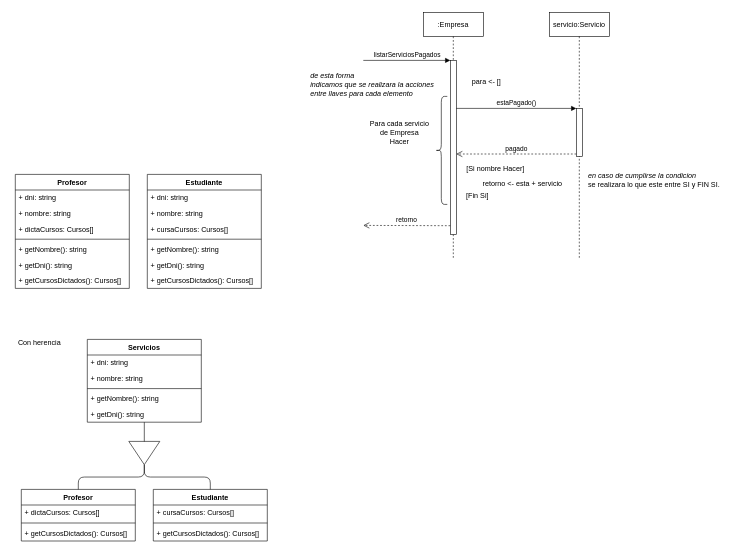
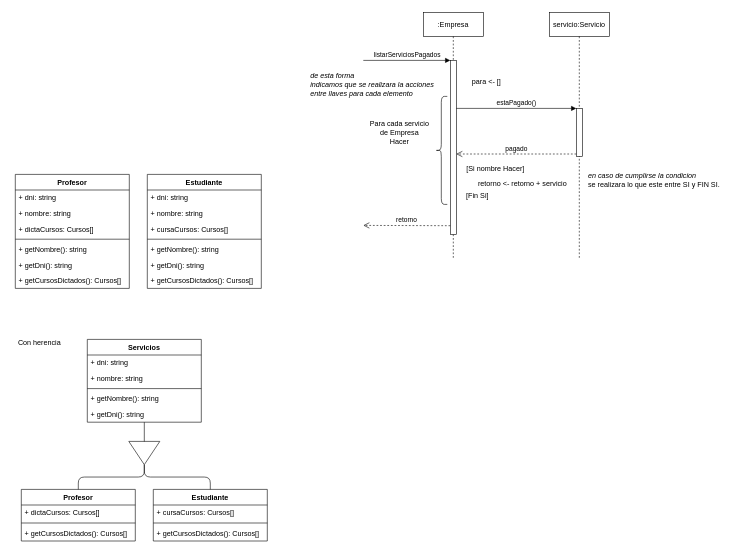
(523, 183) -> (523, 183)
